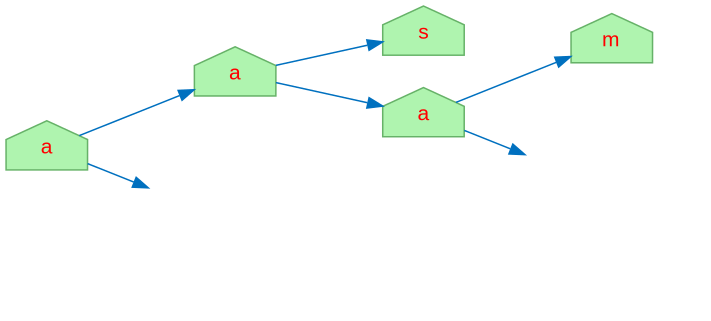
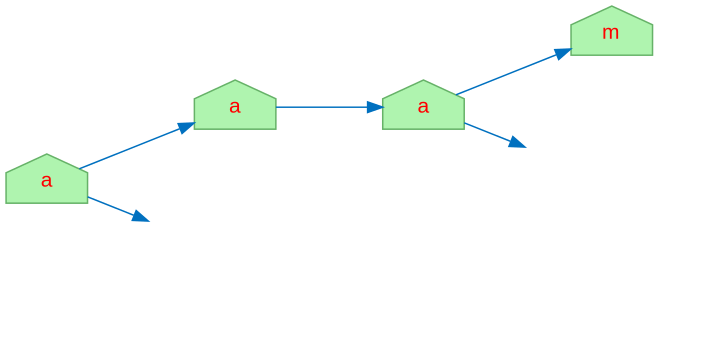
(423, 33) -> none
